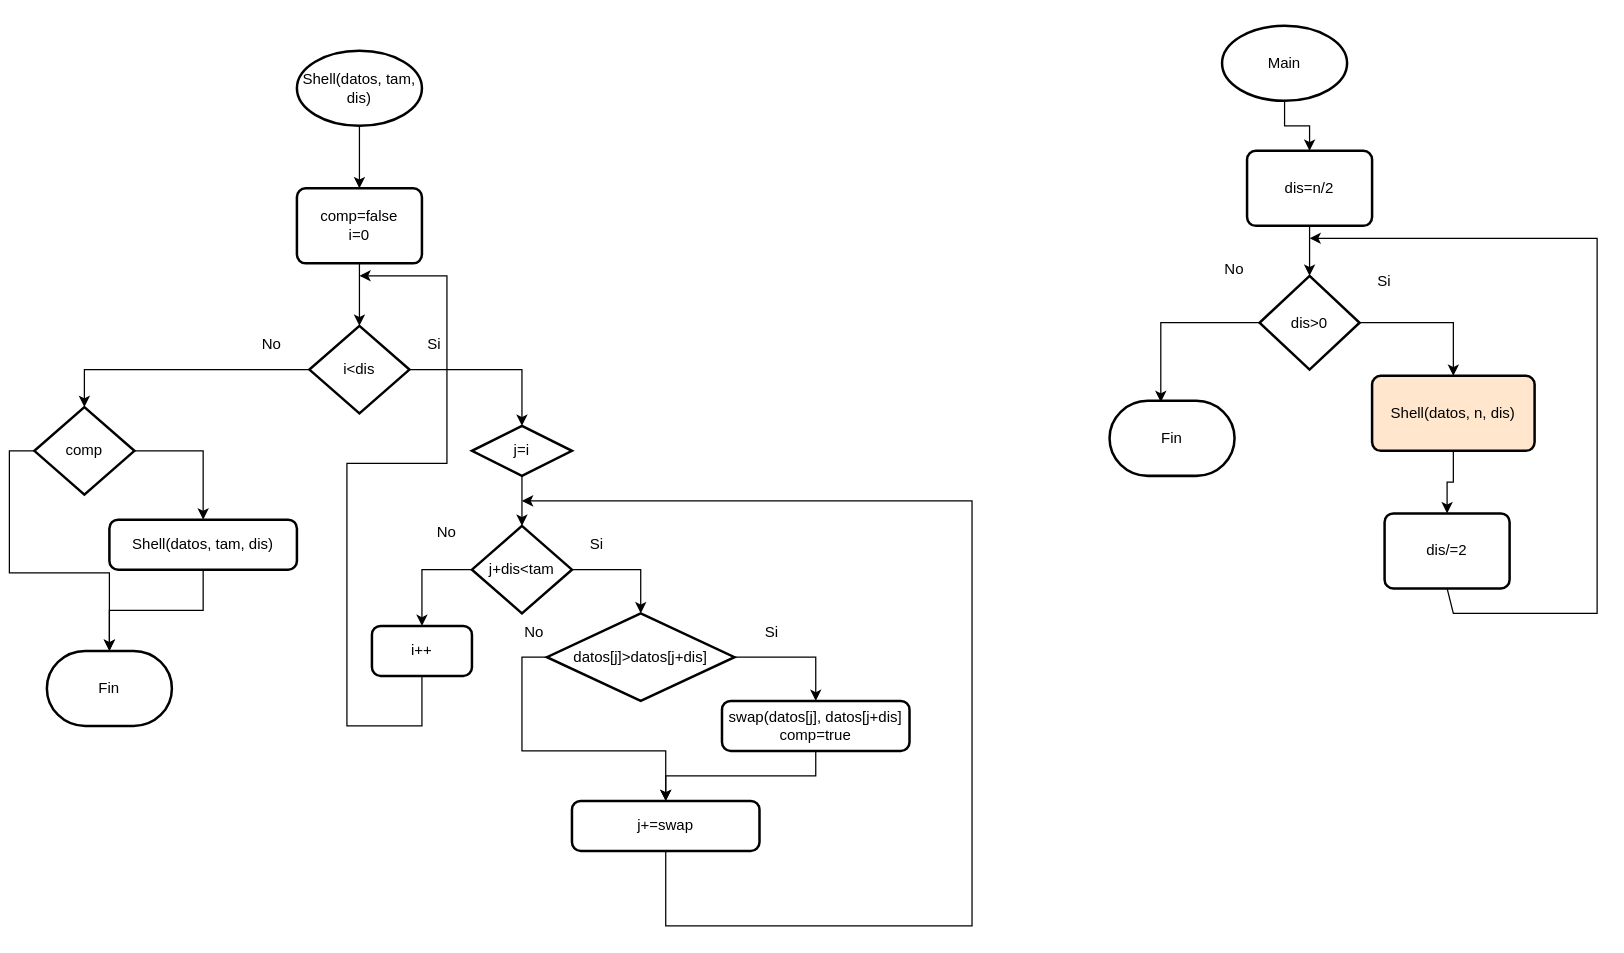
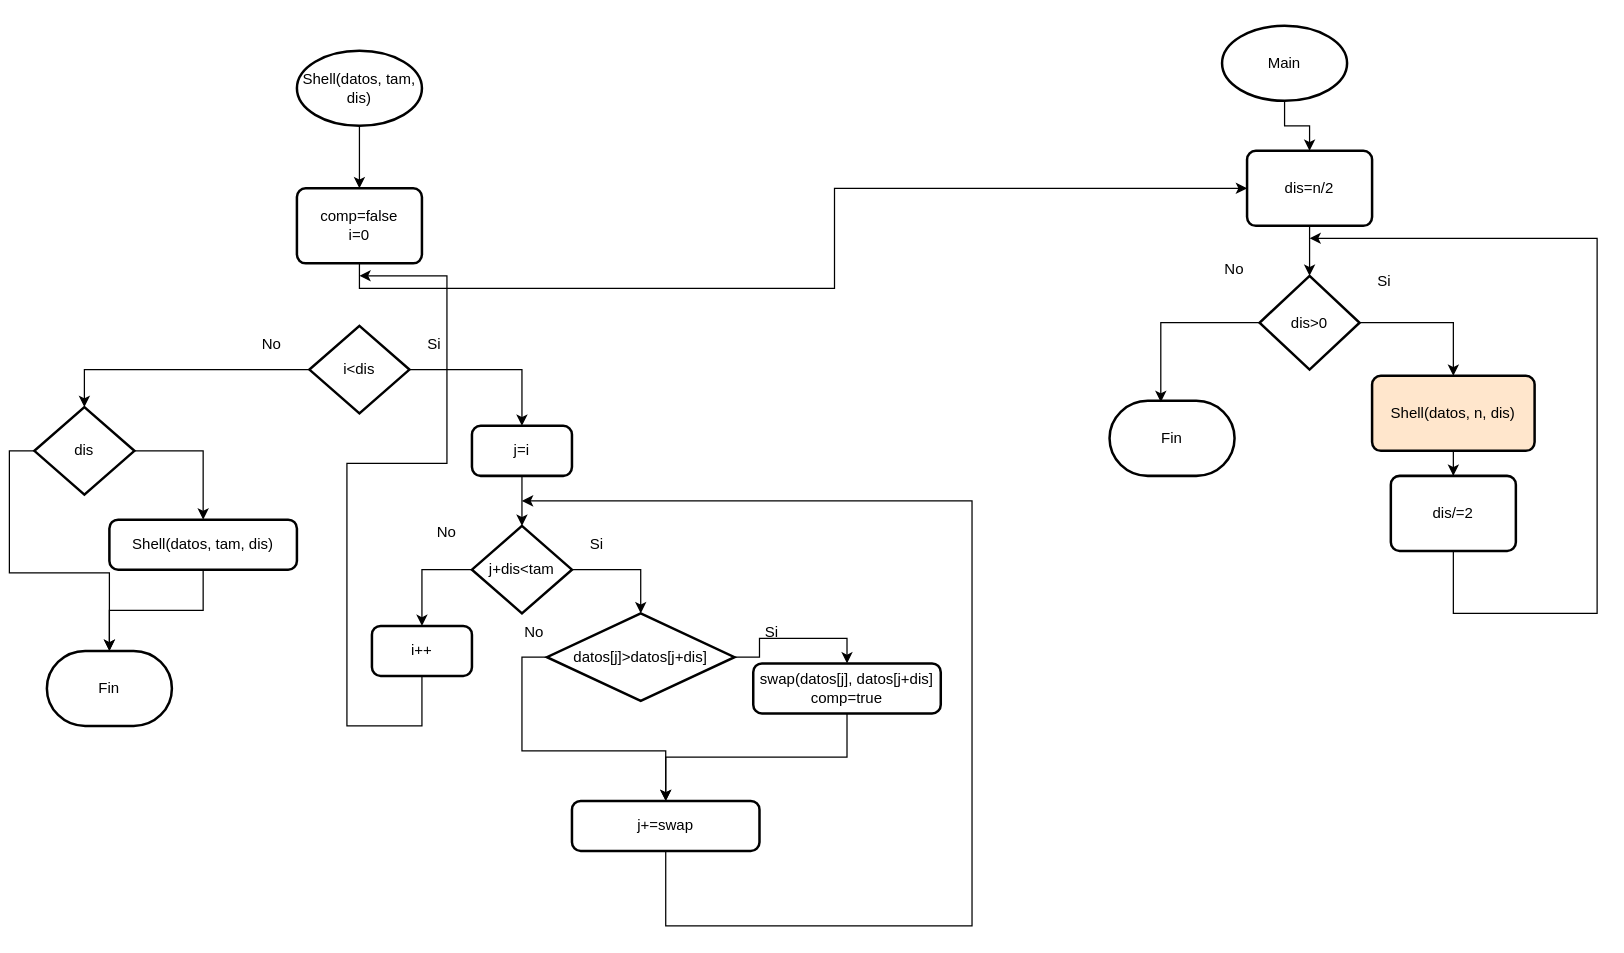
(359, 302) -> (834, 275)
(84, 451) -> (84, 451)
(522, 451) -> (522, 451)
(1447, 551) -> (1453, 513)
(816, 726) -> (847, 688)
